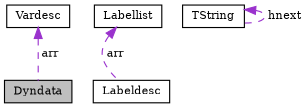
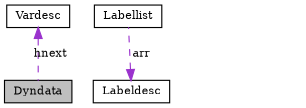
(213, 16) -> none
(49, 54) -> (49, 54)
(103, 60) -> (130, 48)
